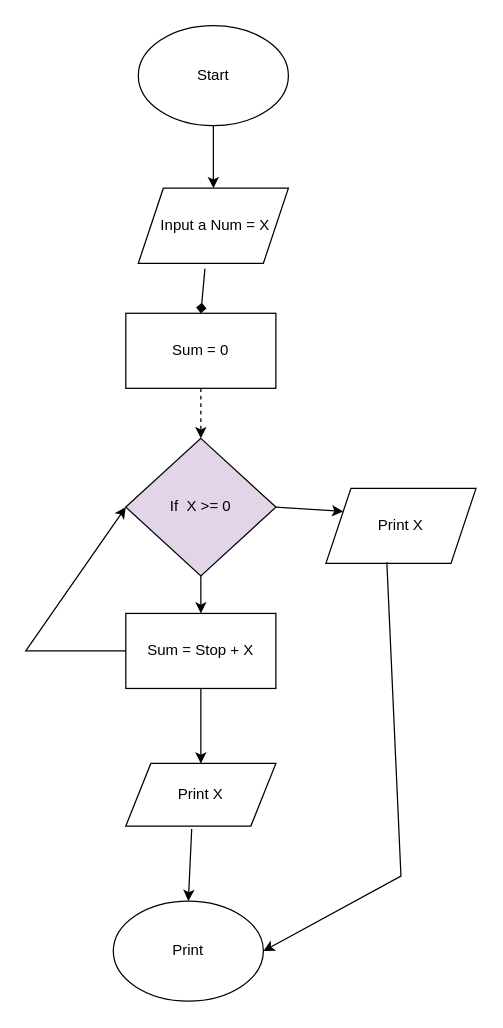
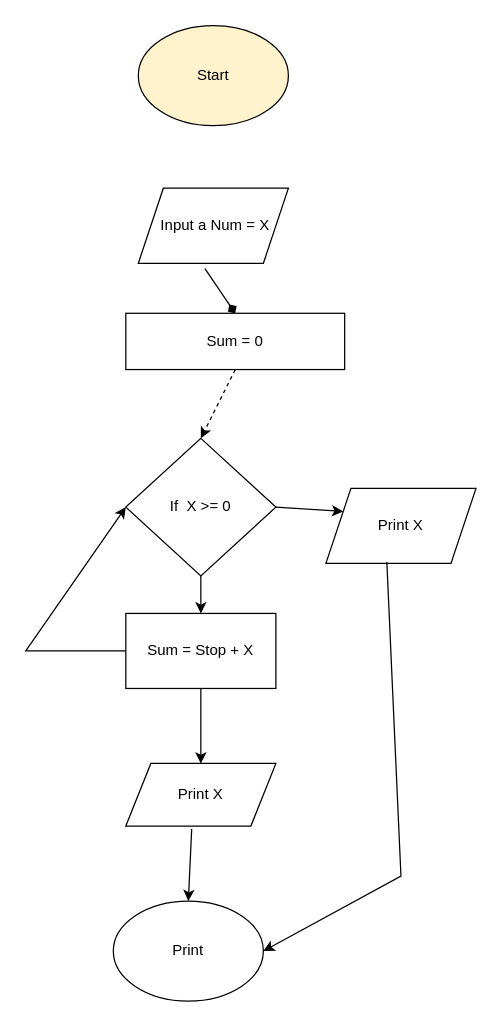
(213, 76) -> (213, 76)
(213, 153) -> none
(201, 351) -> (235, 341)
(201, 507) -> (201, 507)
